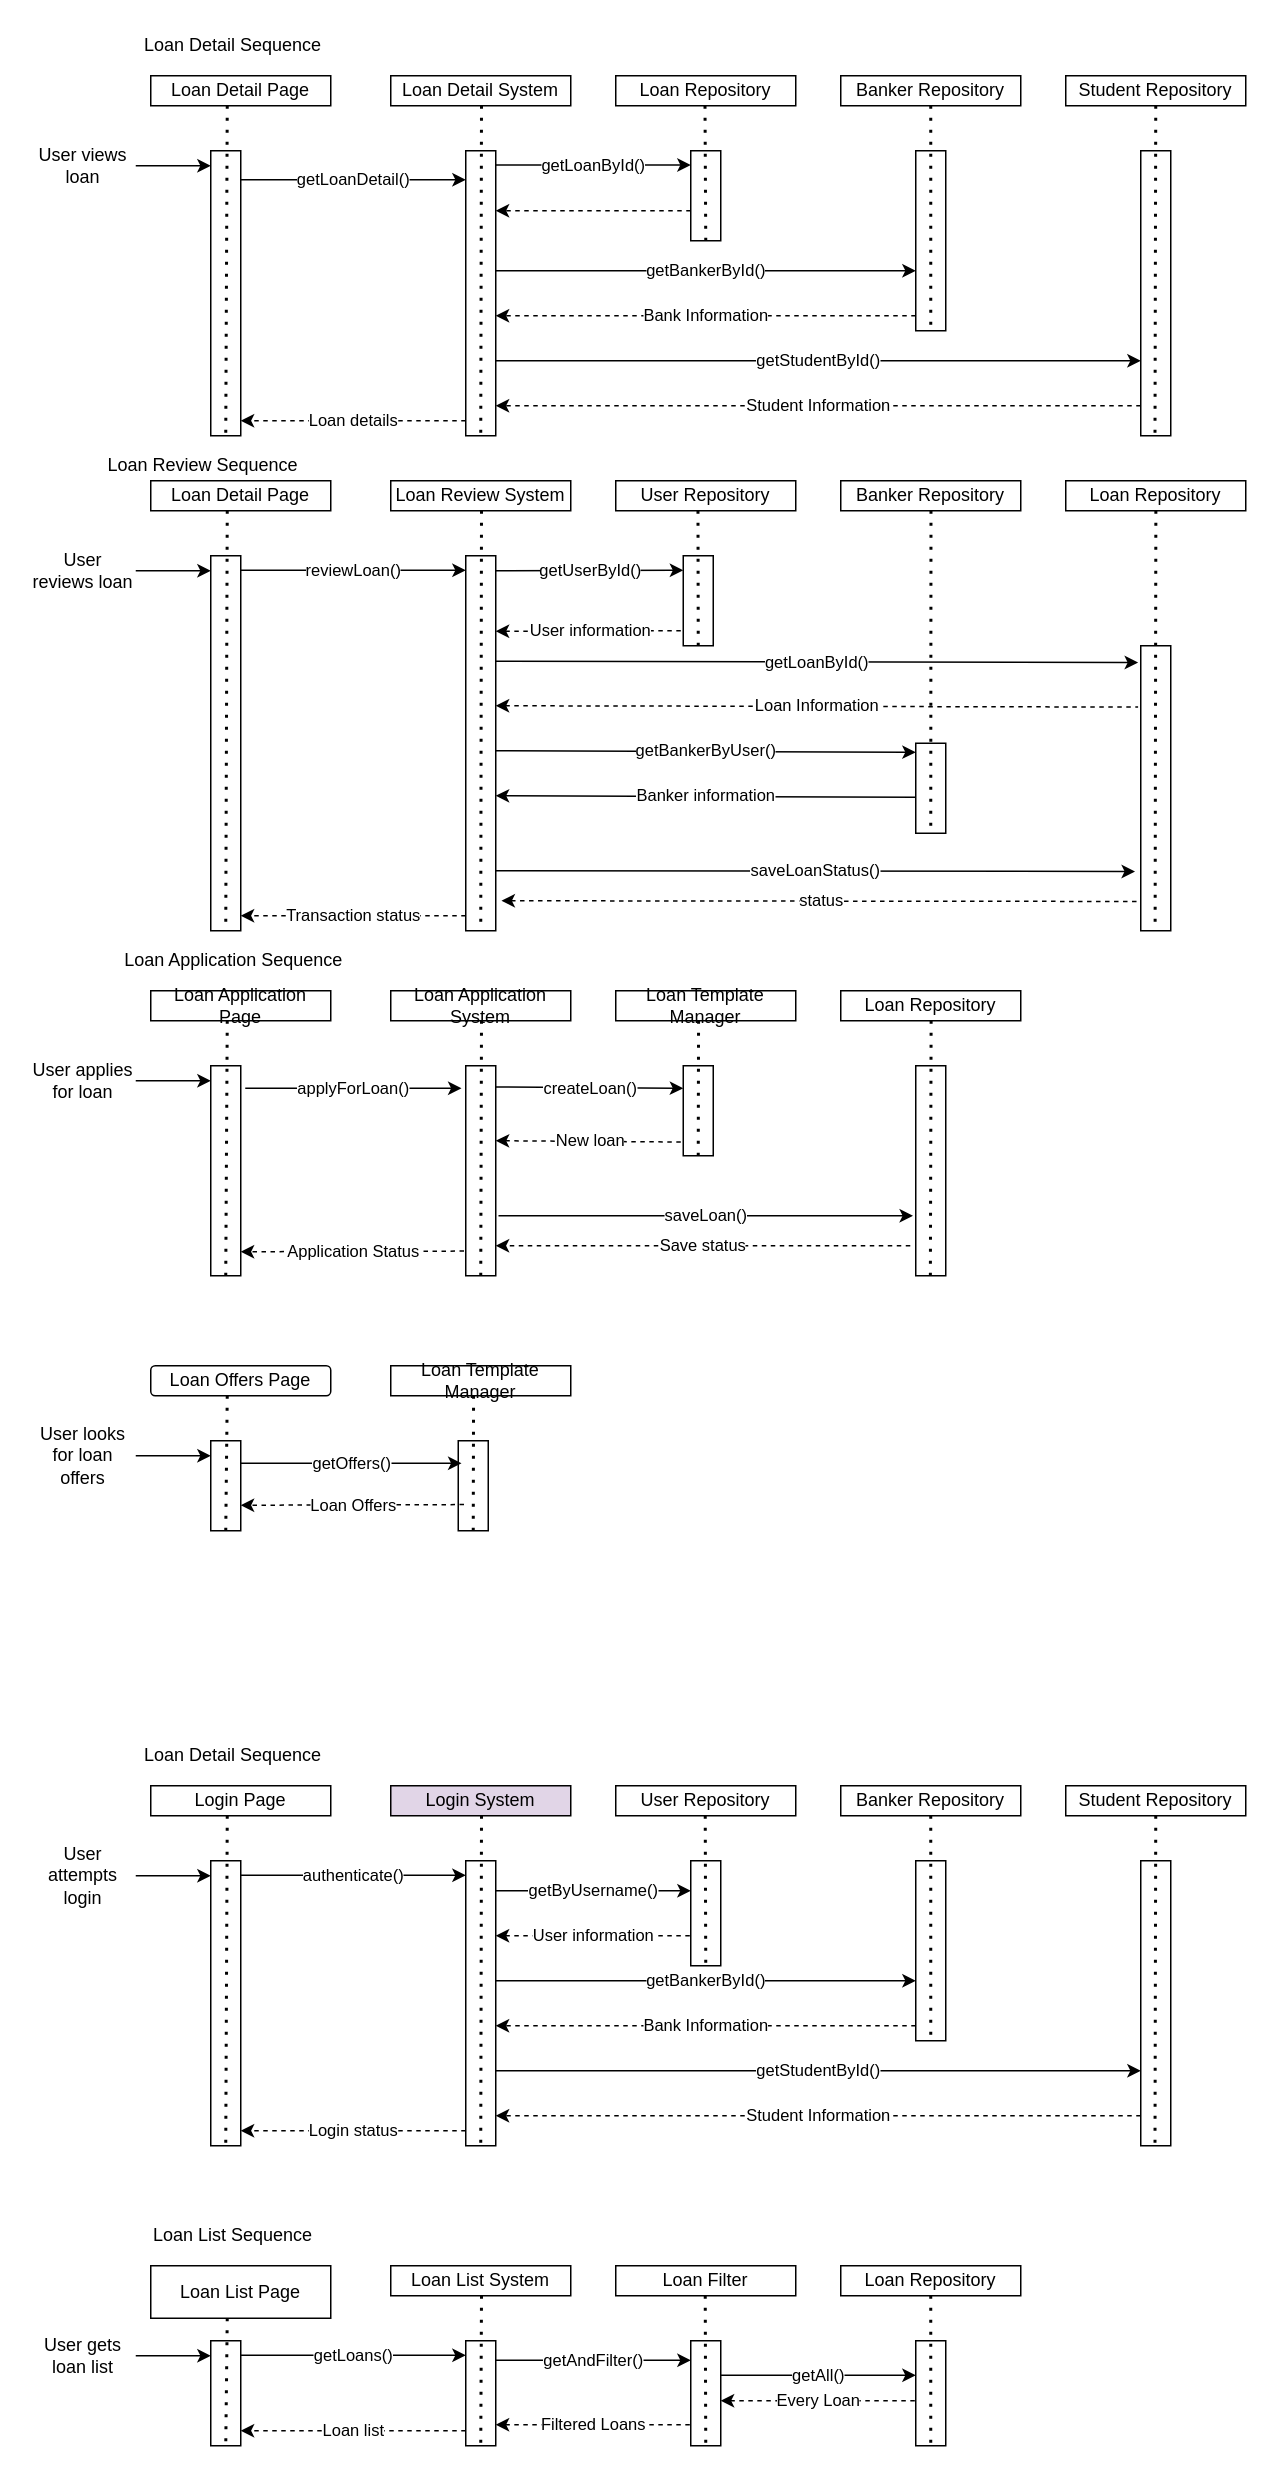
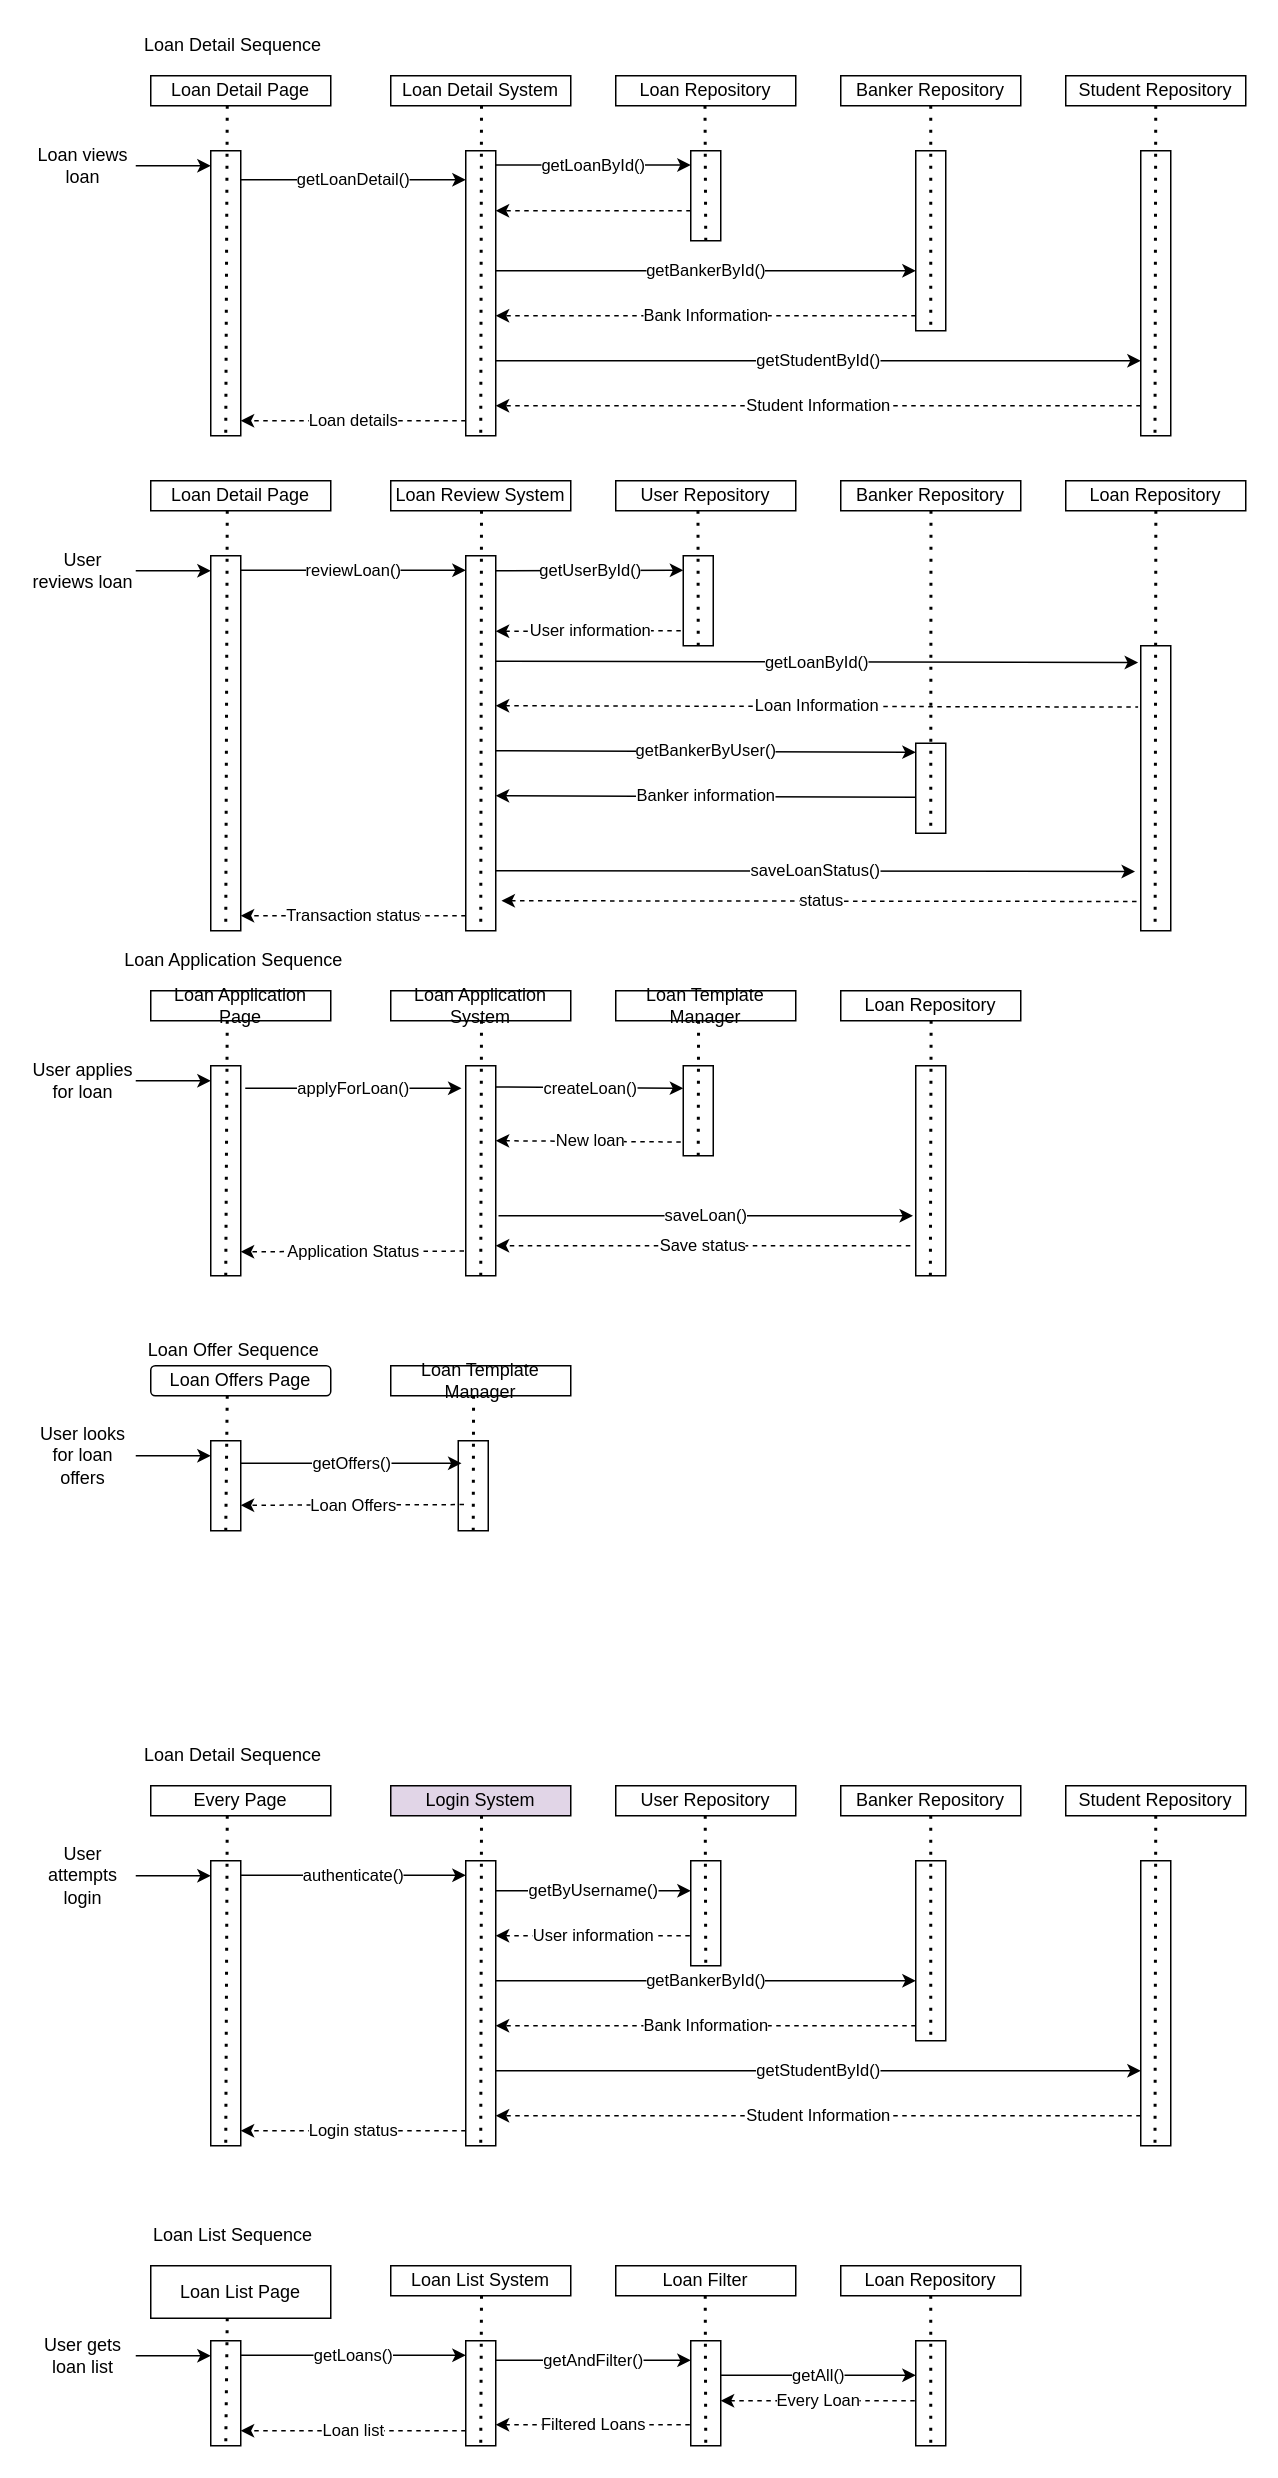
(83, 166) -> (83, 166)
(203, 466) -> none
none -> (233, 1351)
(241, 1801) -> (241, 1801)
